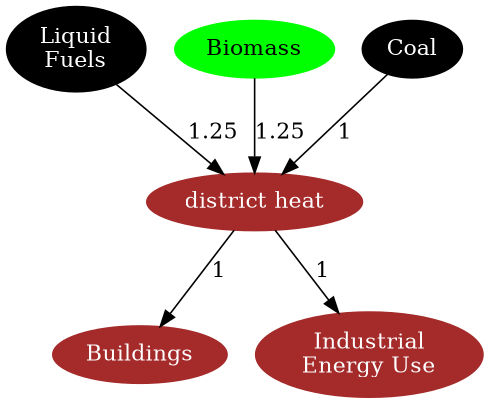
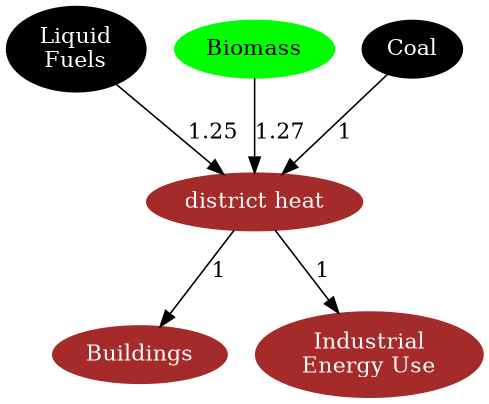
(280, 133) -> (280, 133)
